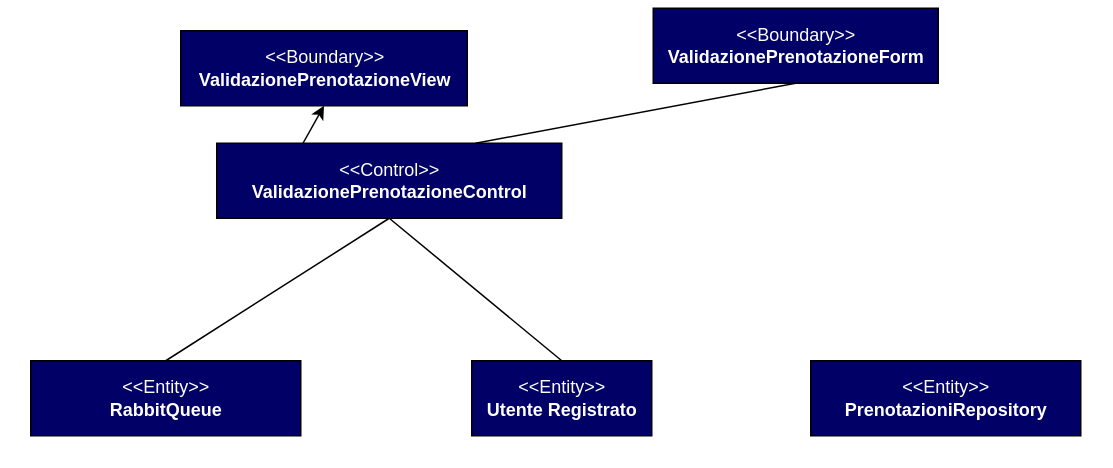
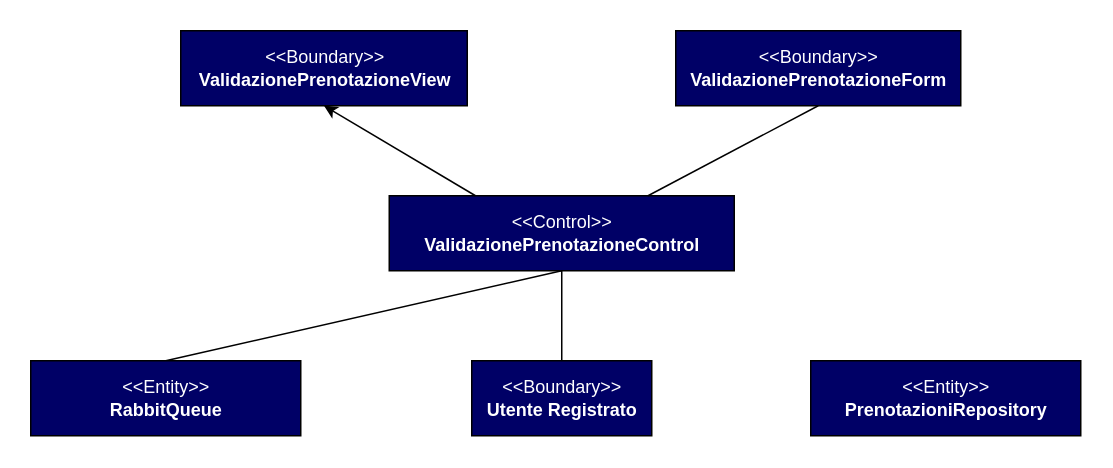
(796, 46) -> (818, 68)
(389, 181) -> (562, 233)
(563, 398) -> (563, 398)
